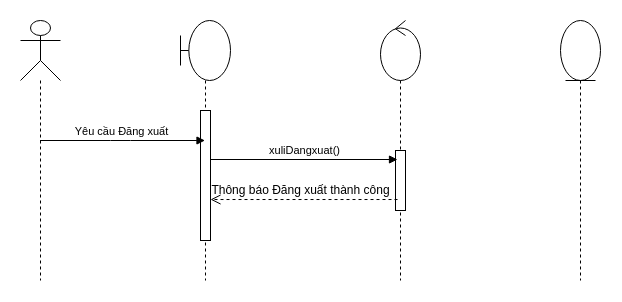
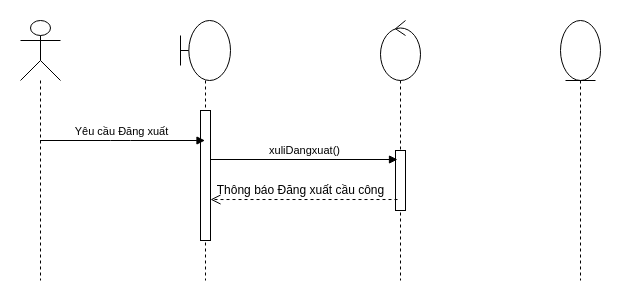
(301, 191) -> (301, 191)
